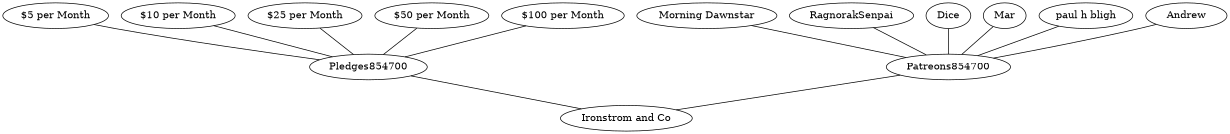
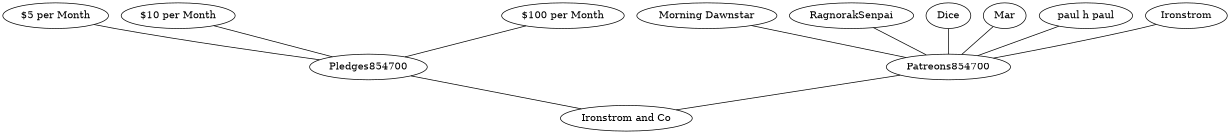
(305, 16) -> none
(432, 16) -> none
(1086, 16) -> (1086, 16)
(1186, 16) -> (1186, 16)
